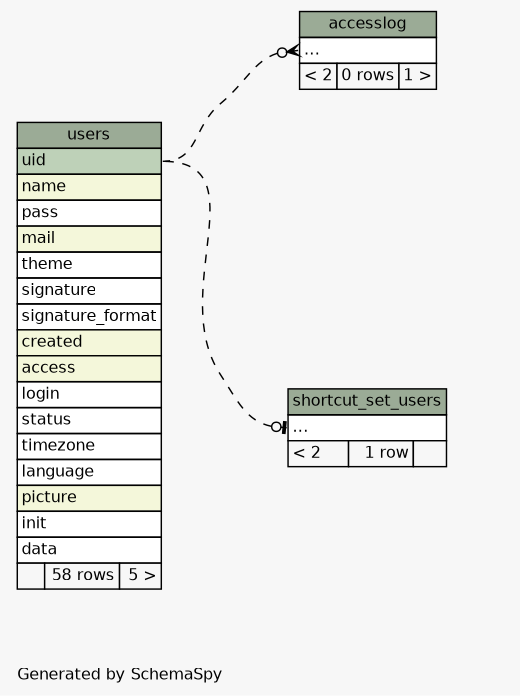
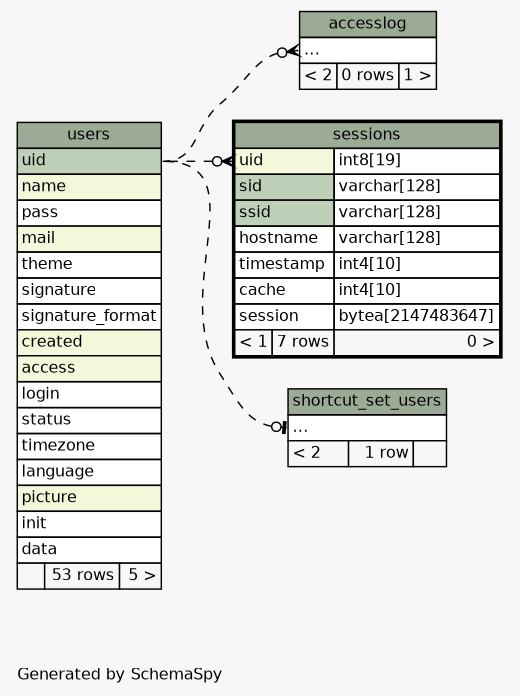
none -> (367, 239)
(84, 575) -> (84, 575)
